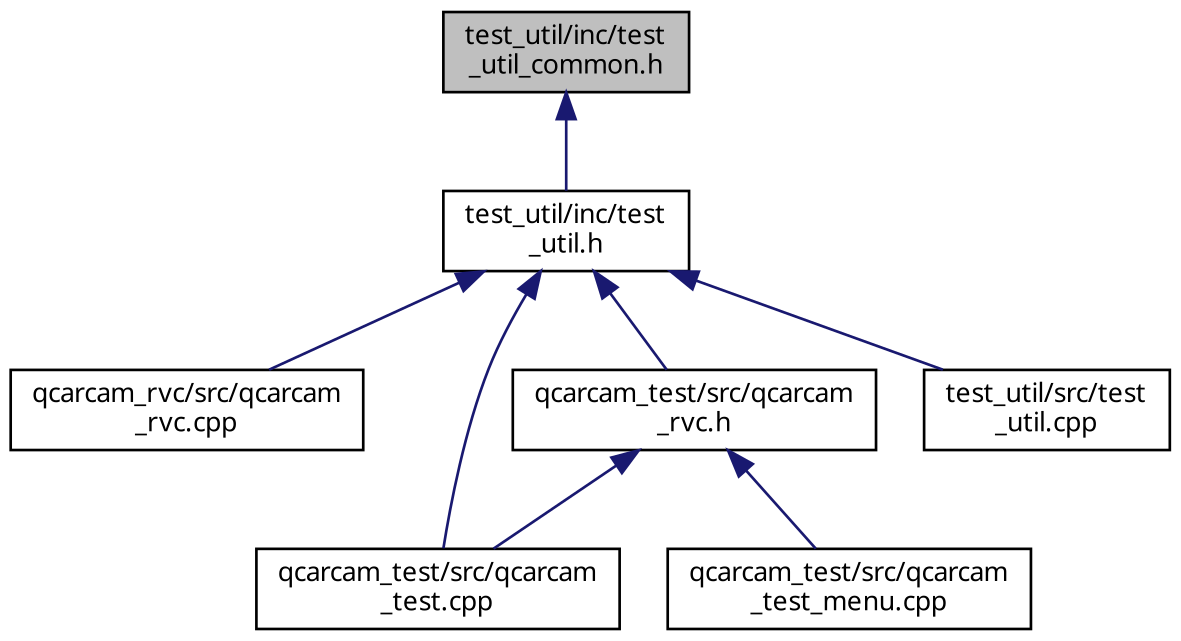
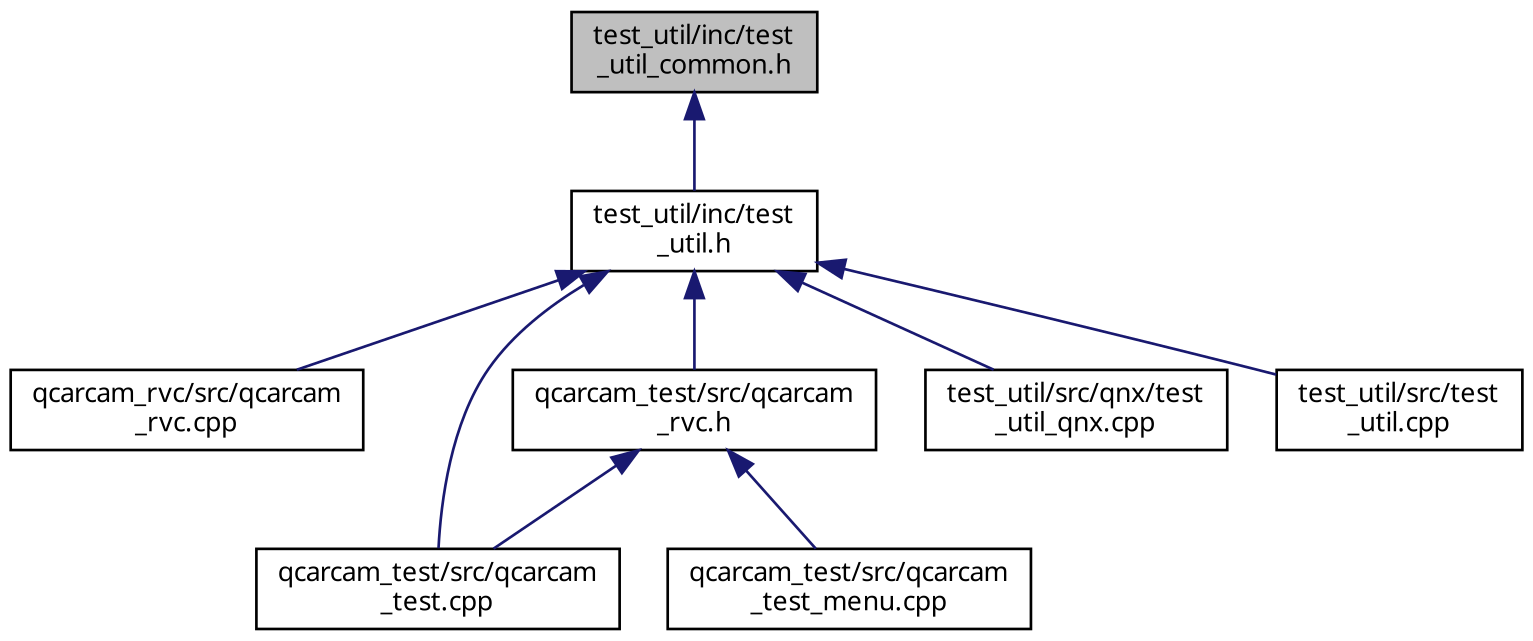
none -> (1076, 410)
